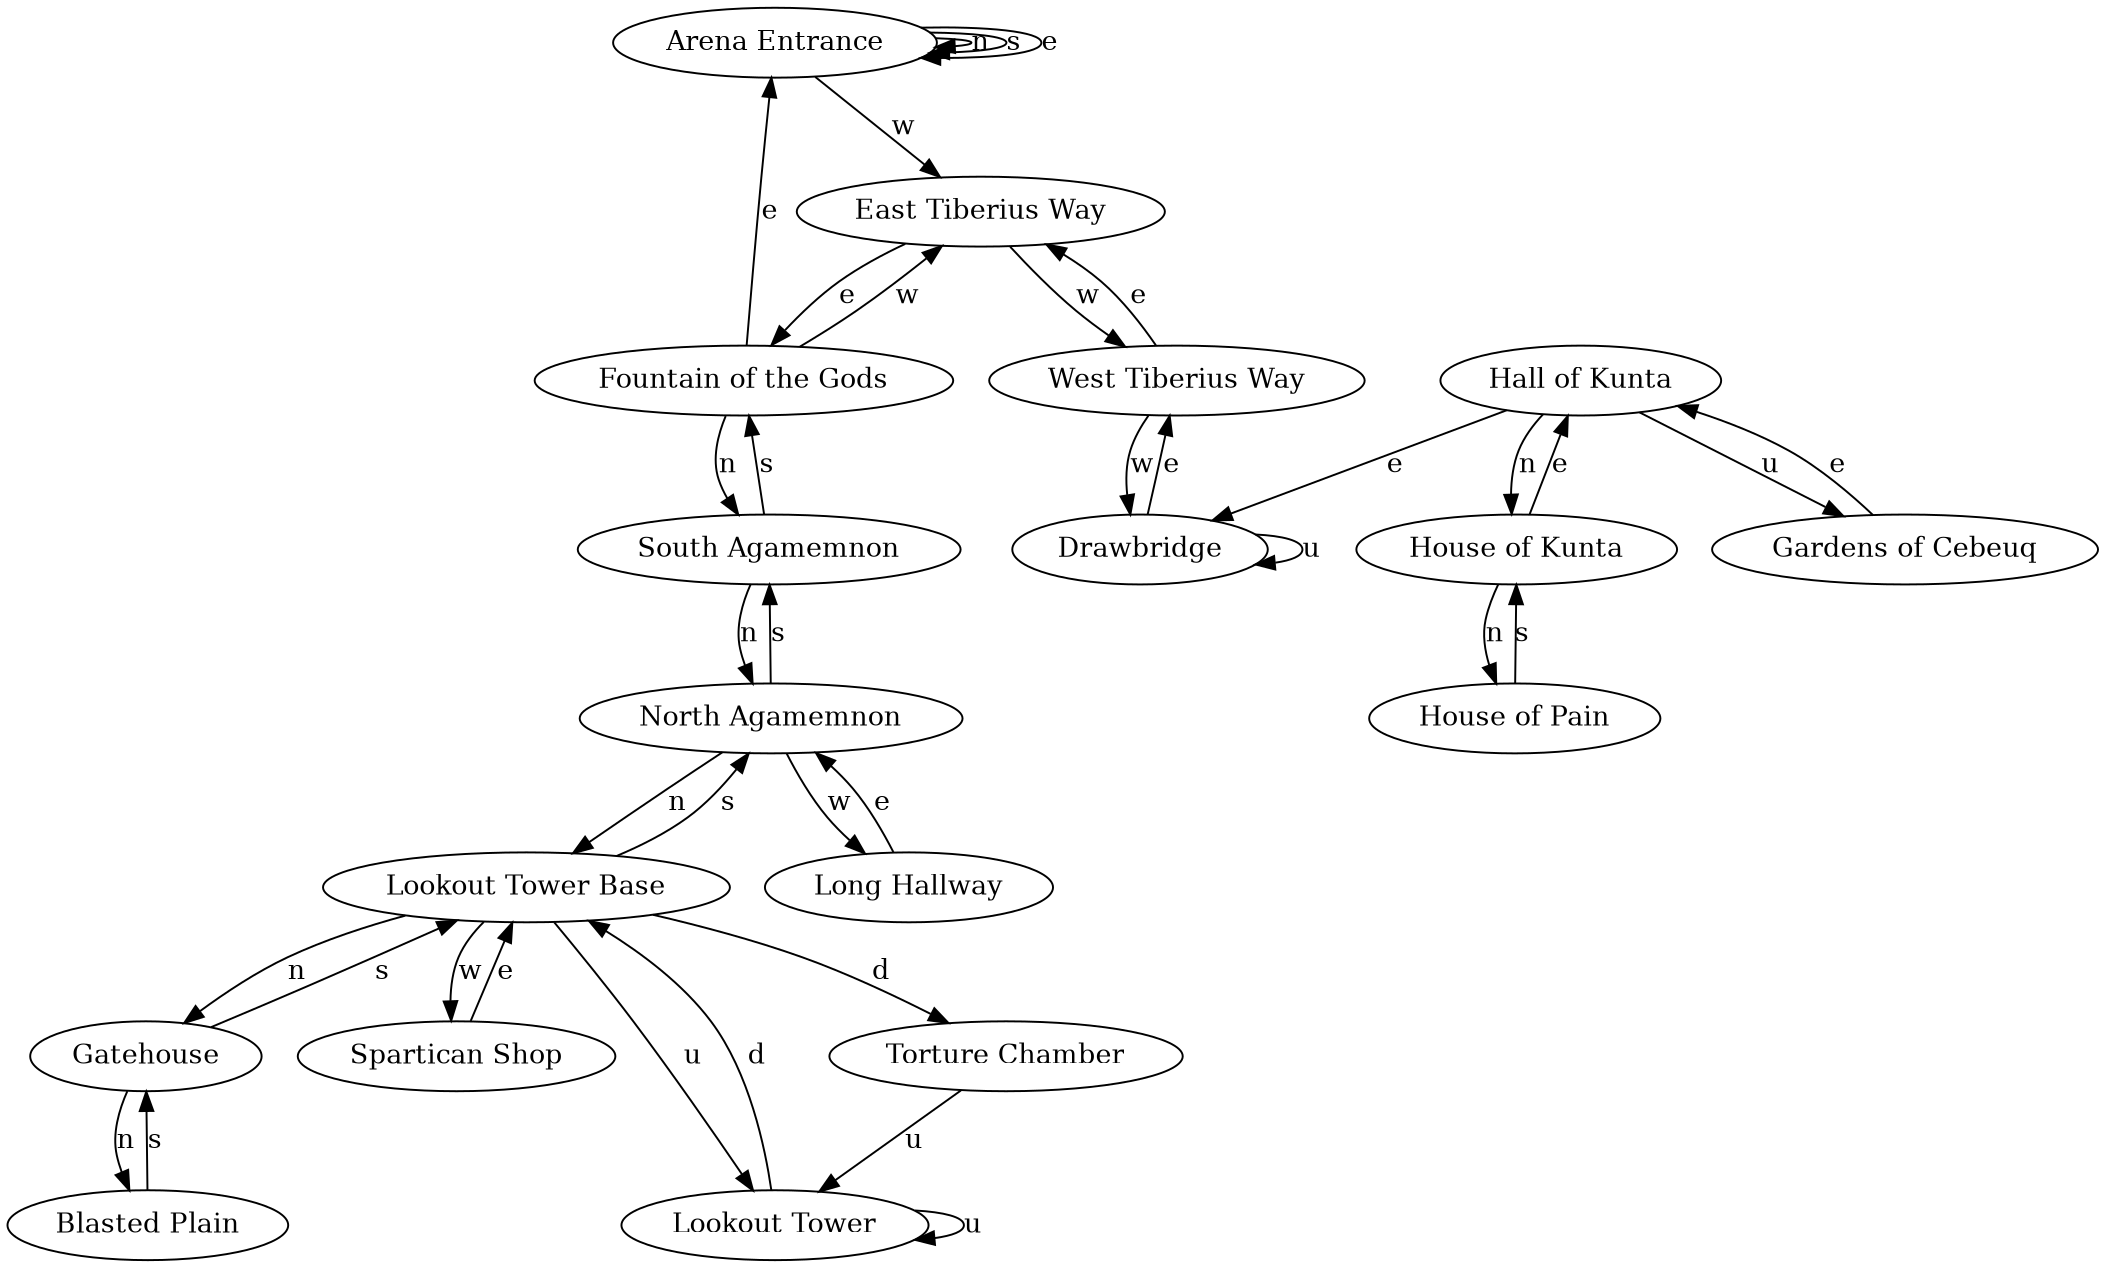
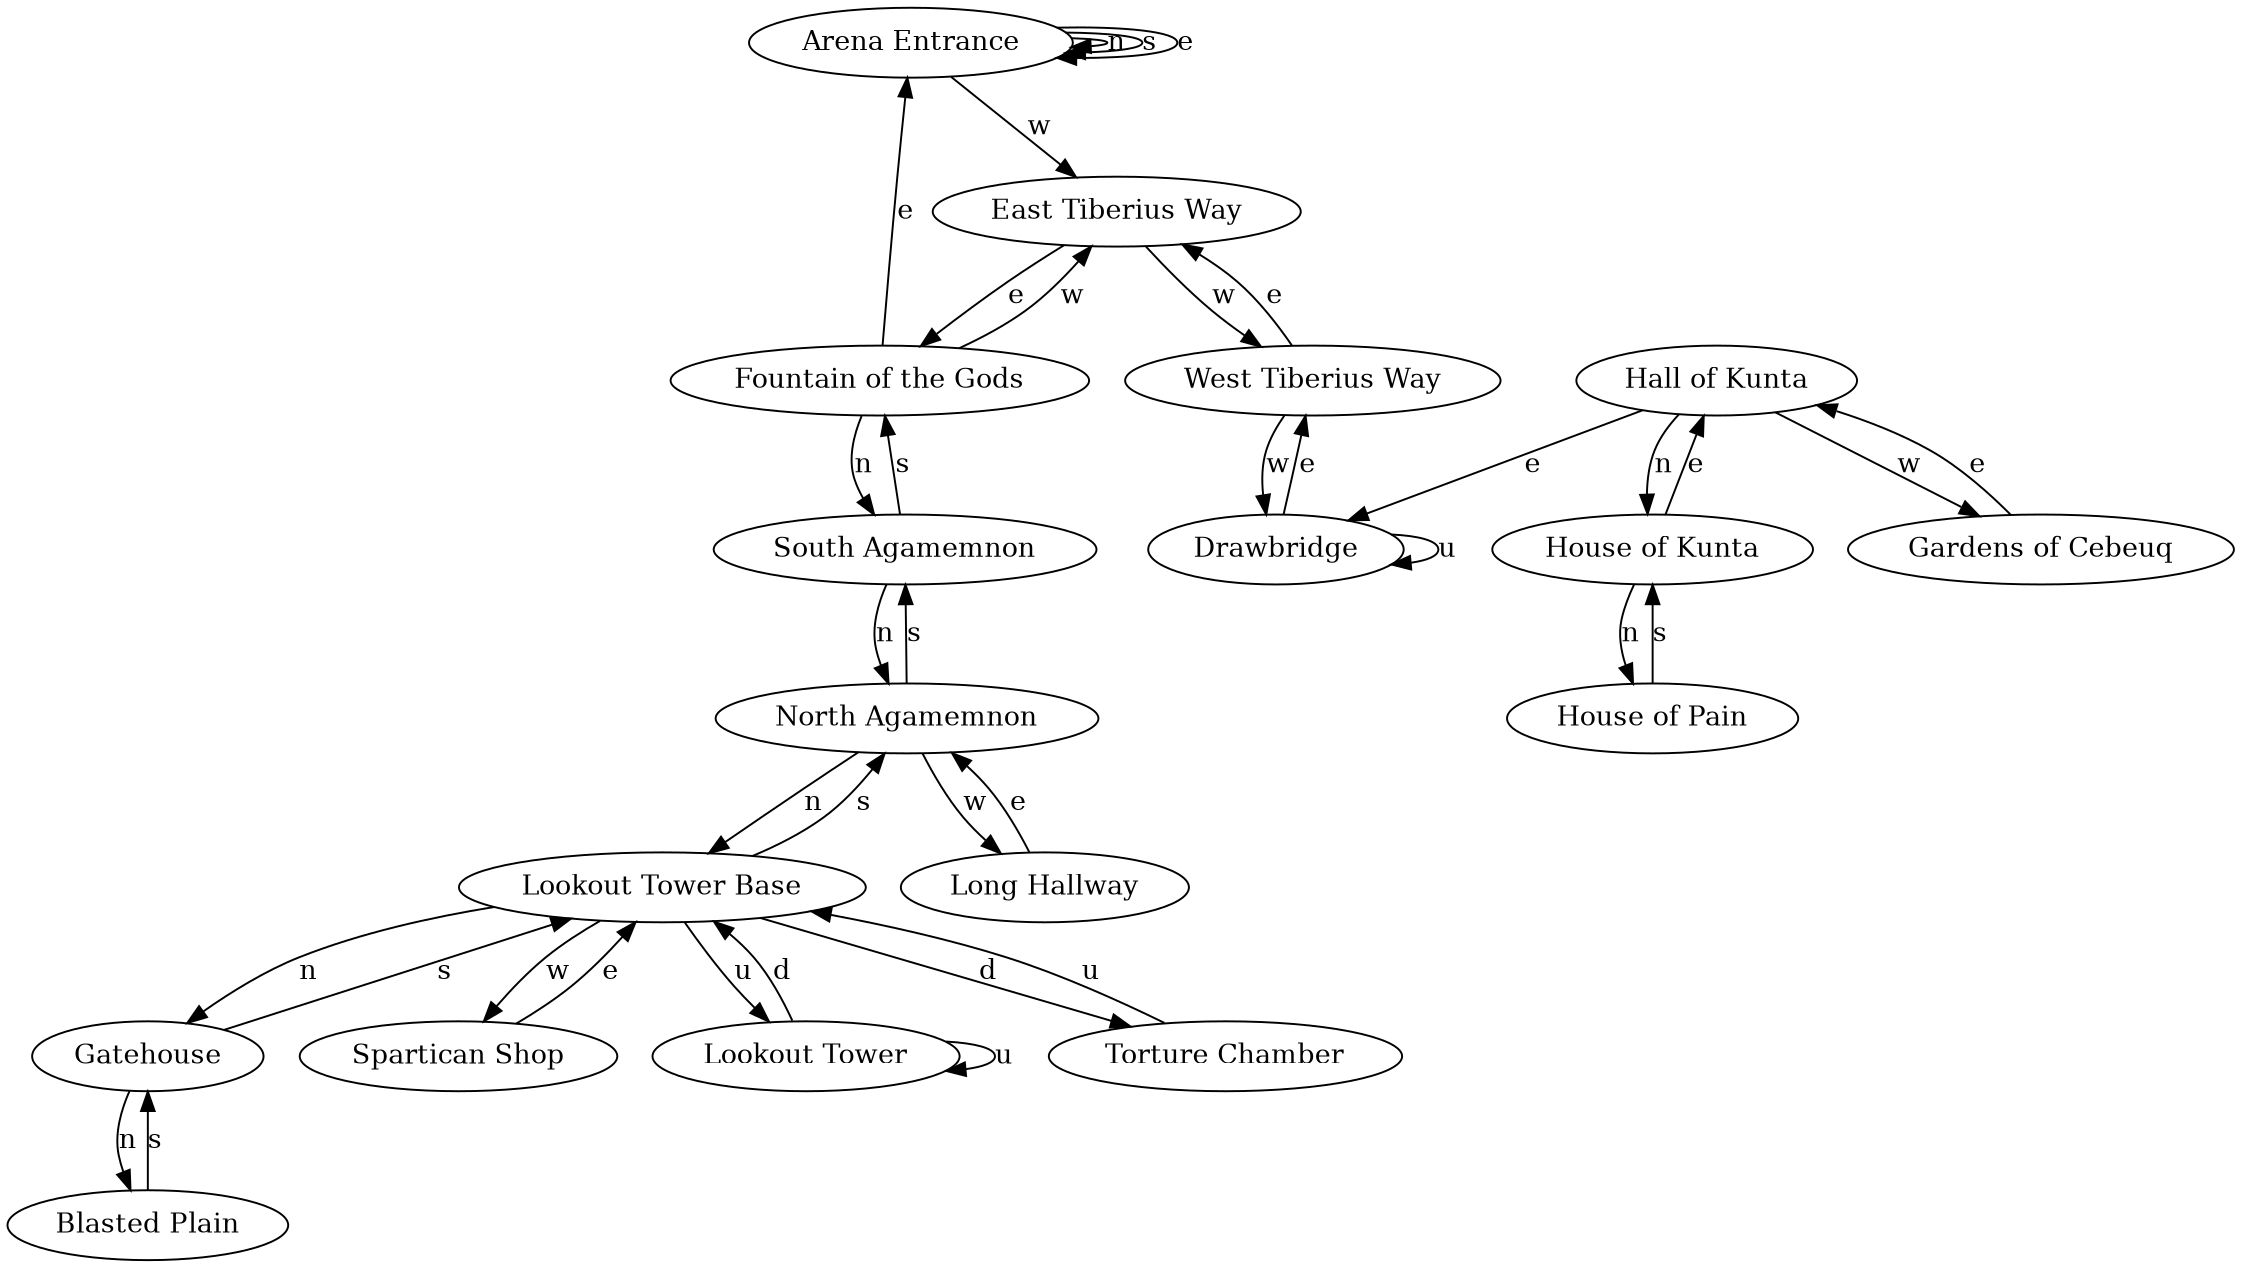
(1771, 465) -> (1910, 465)
(898, 1135) -> (1002, 956)
